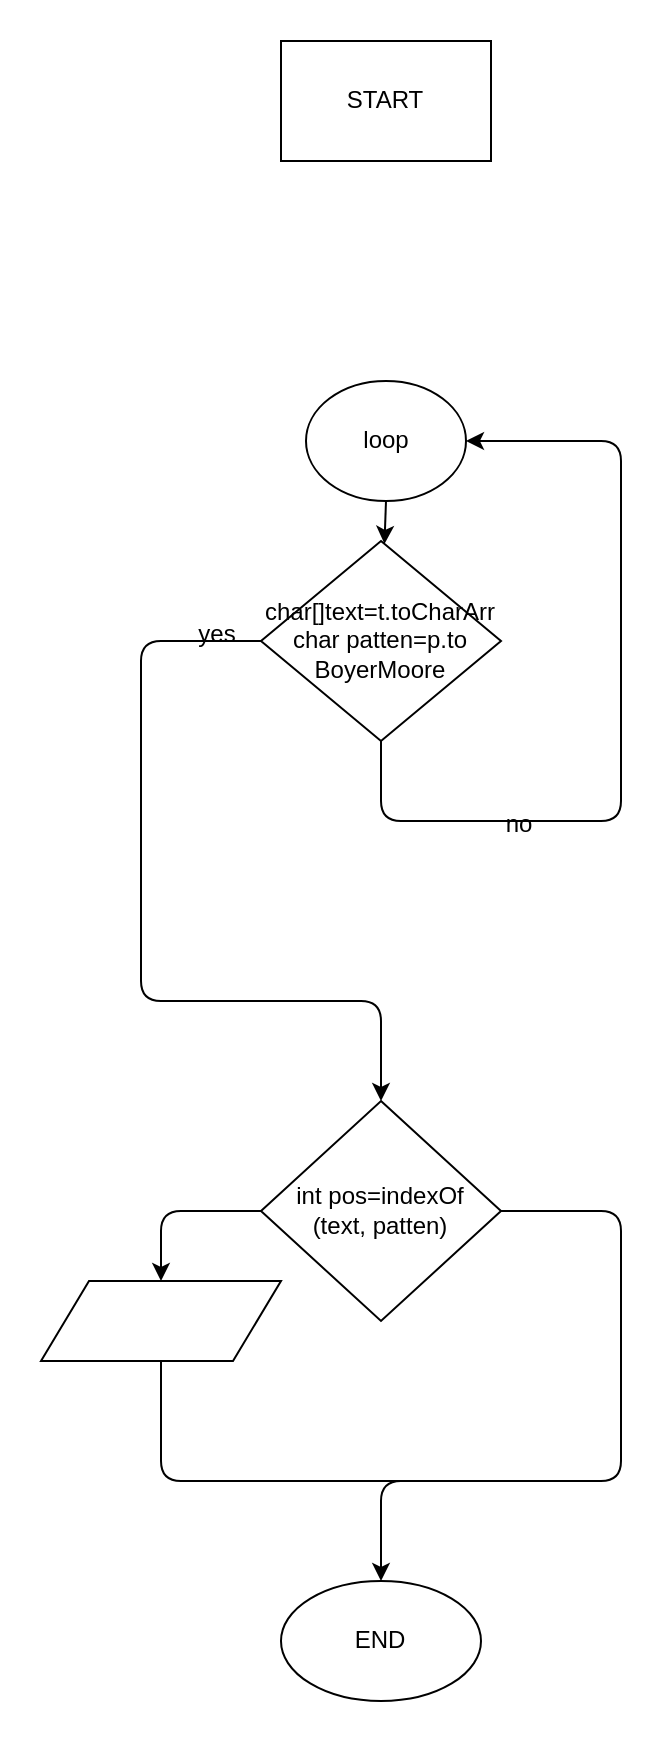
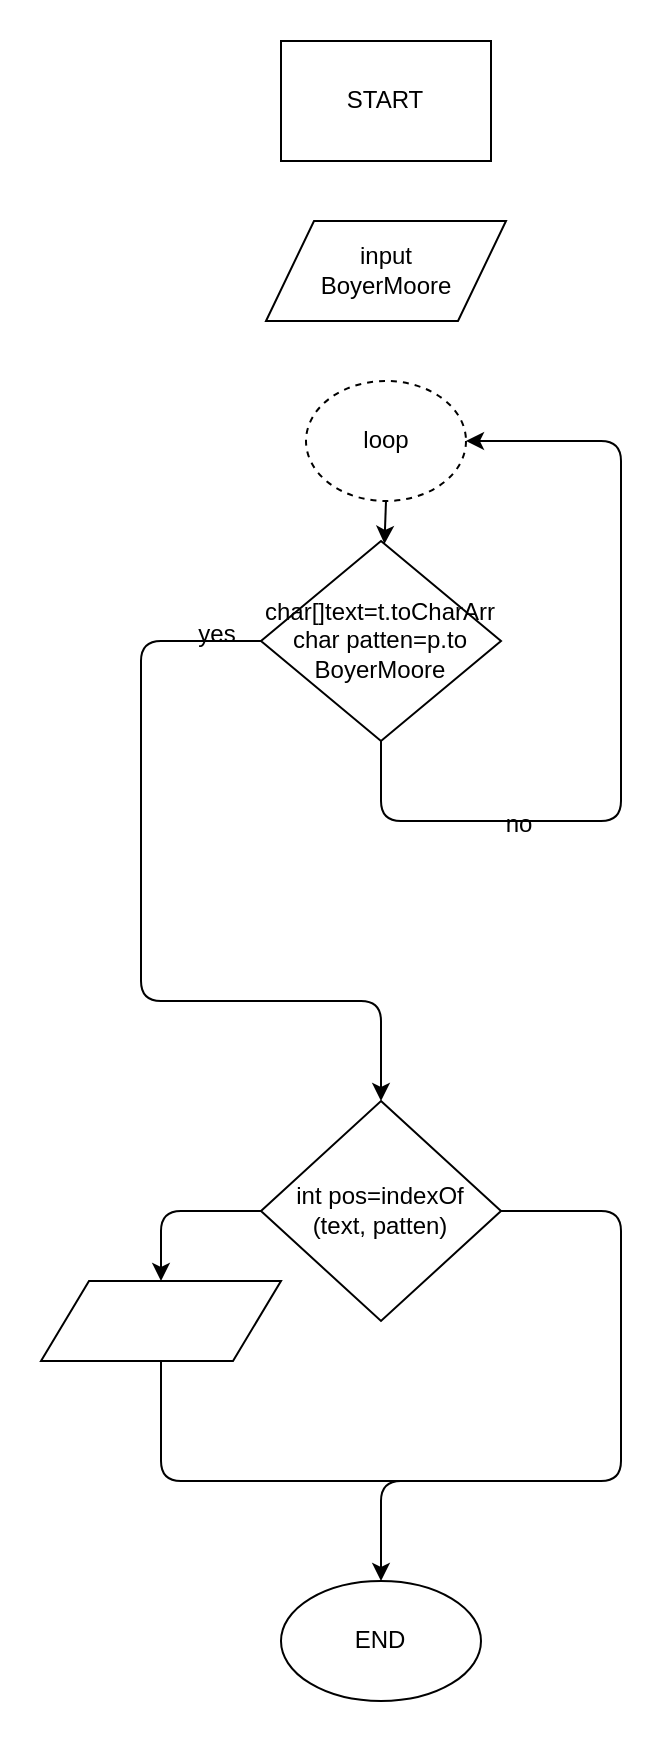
none -> (386, 271)
(386, 441) -> (386, 441)
